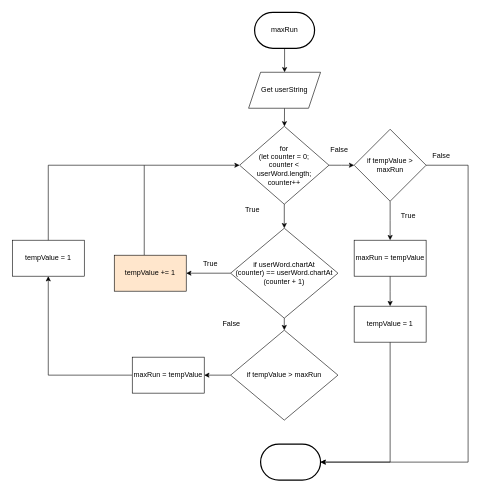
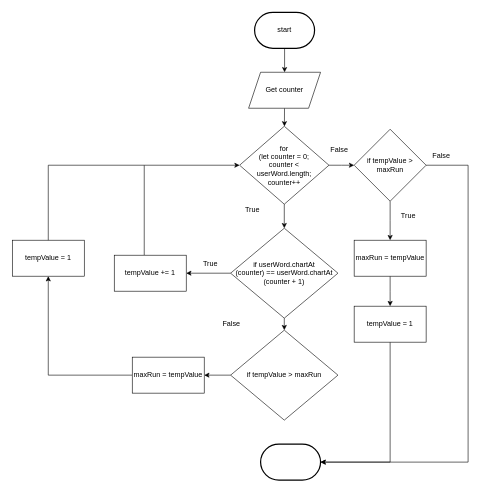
(285, 30) -> (285, 30)
(285, 90) -> (285, 90)
(150, 273) -> (150, 273)
